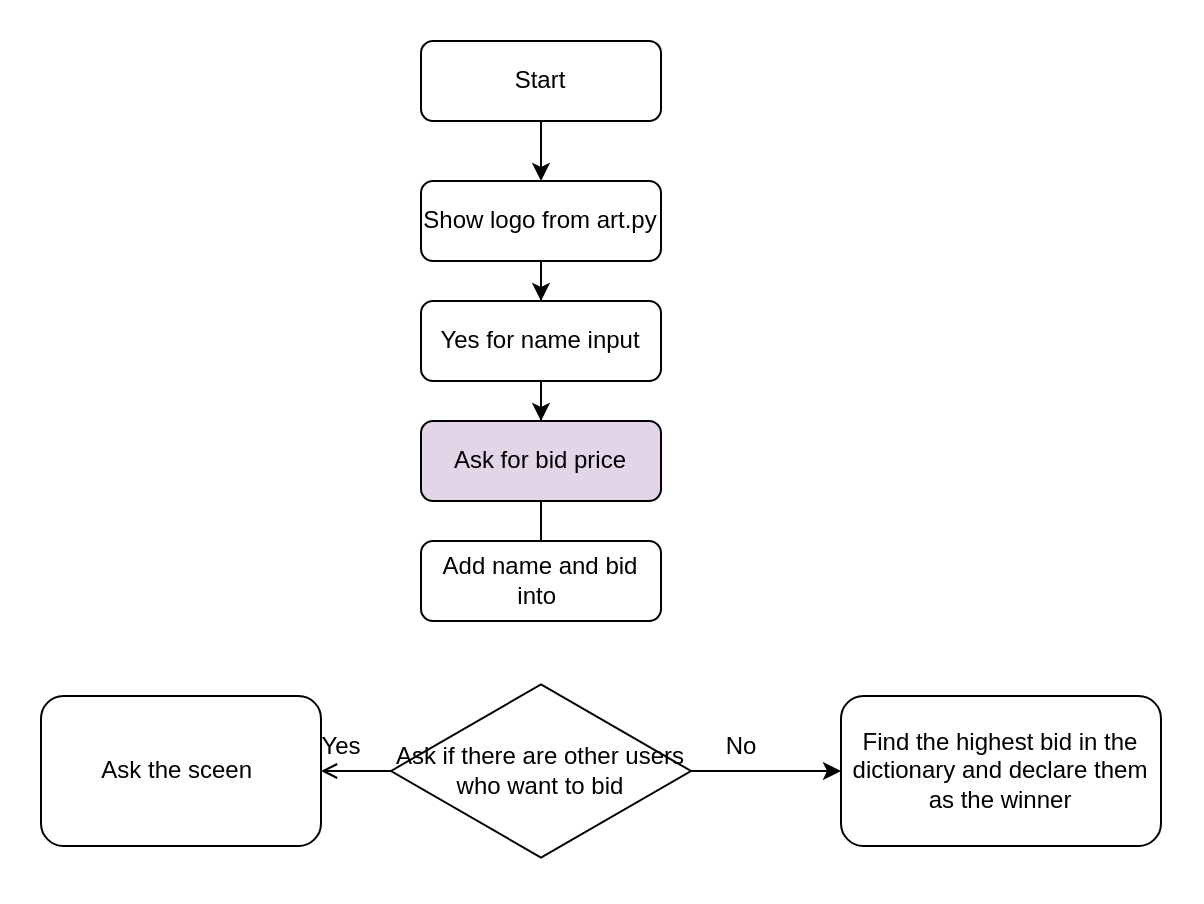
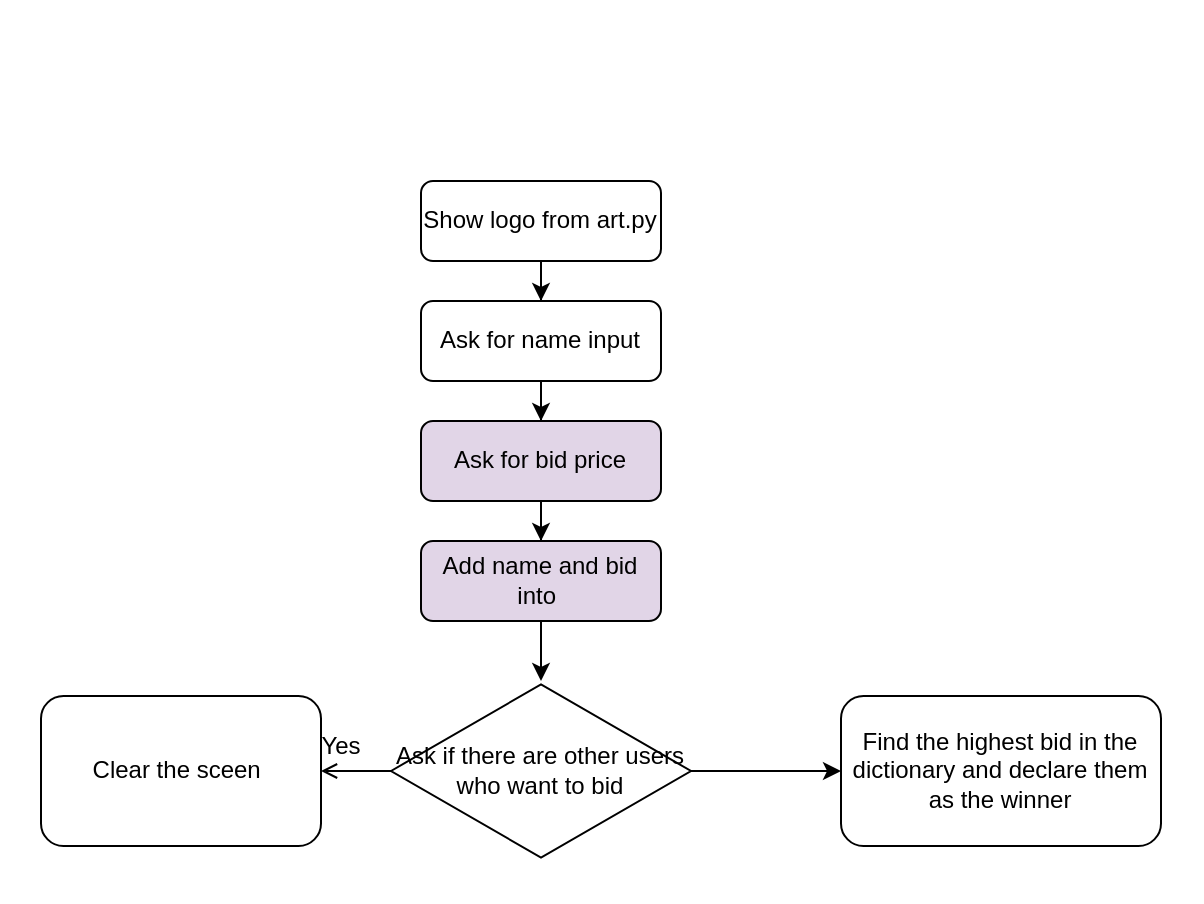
(541, 81) -> none
(541, 158) -> none
(541, 341) -> (541, 341)
(541, 531) -> (541, 526)
(541, 581) -> (541, 581)
none -> (541, 658)
(741, 747) -> none
(181, 771) -> (181, 771)
